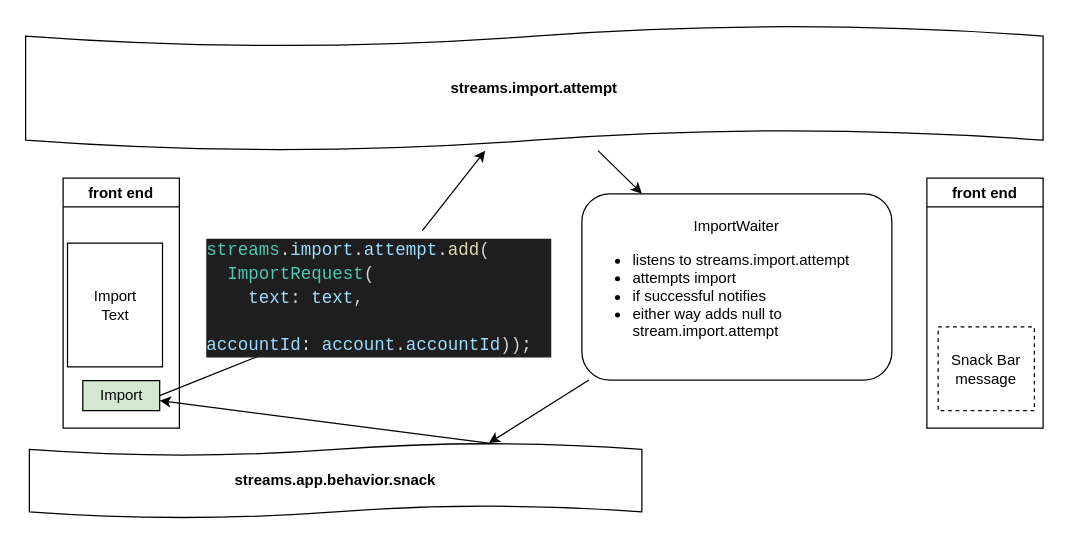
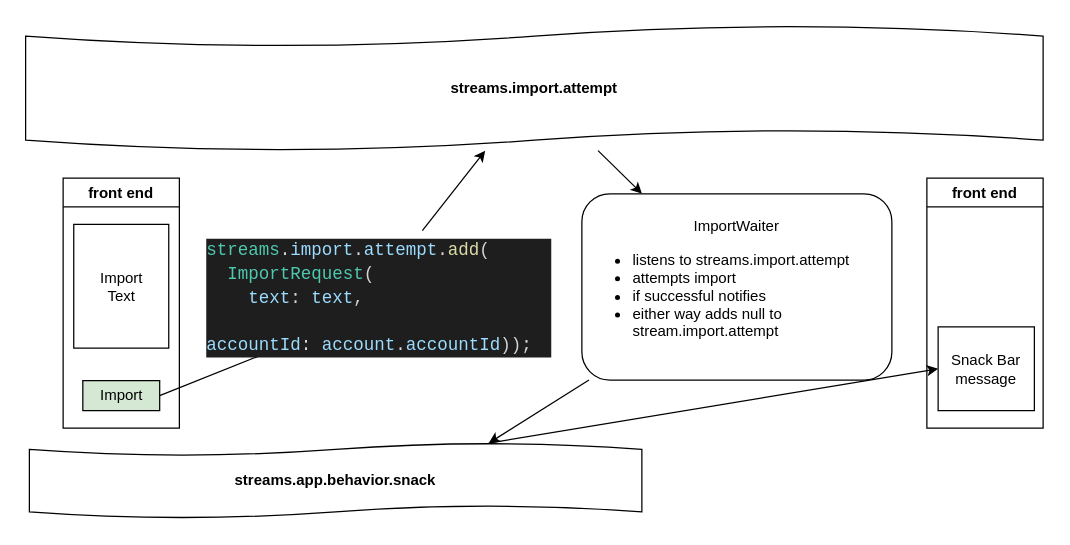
(115, 305) -> (121, 286)
(986, 369) -> (986, 369)
(329, 422) -> (714, 406)
